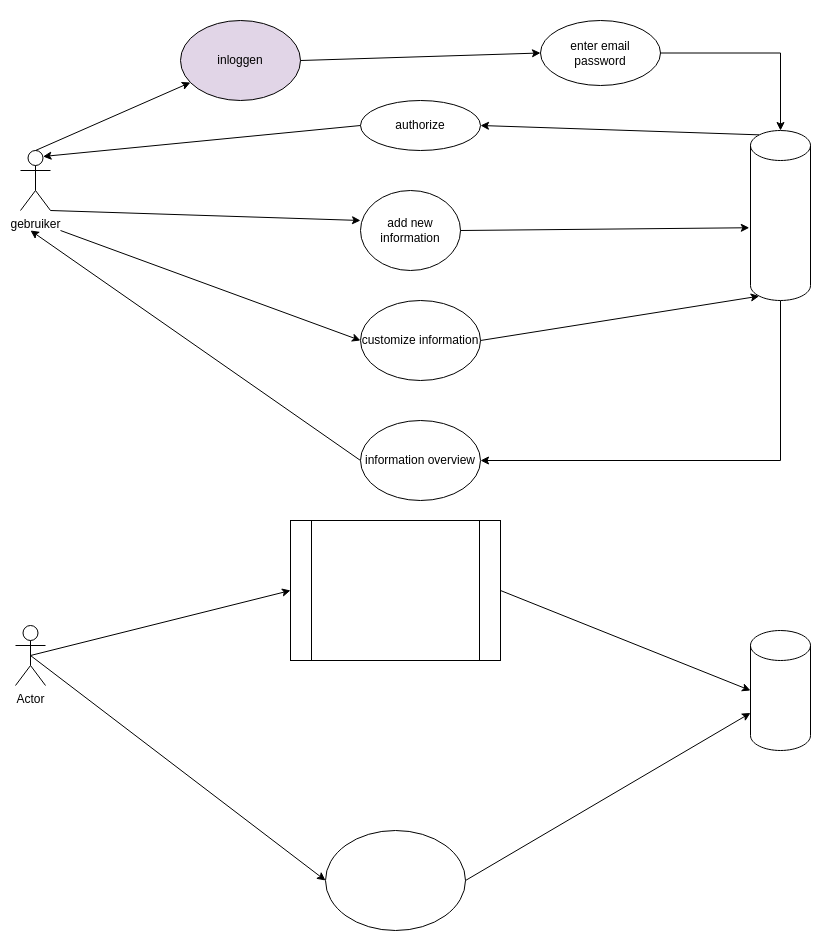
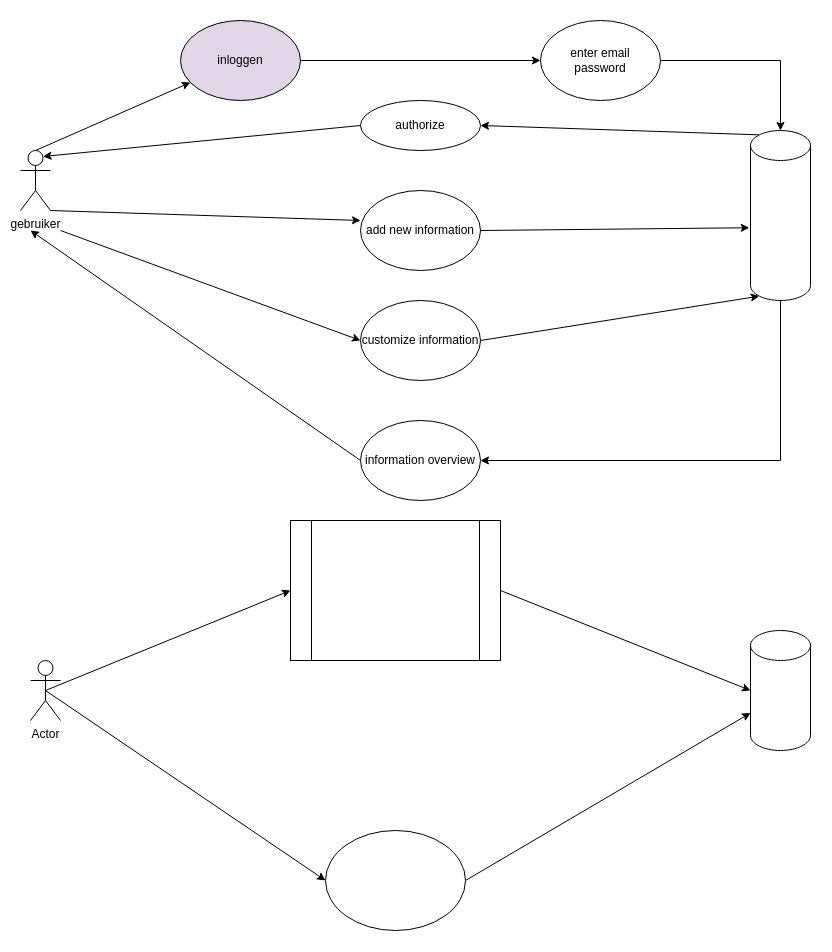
(601, 53) -> (601, 61)
(411, 231) -> (421, 231)
(31, 656) -> (46, 691)
